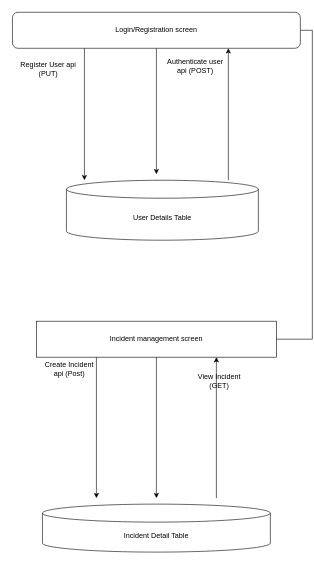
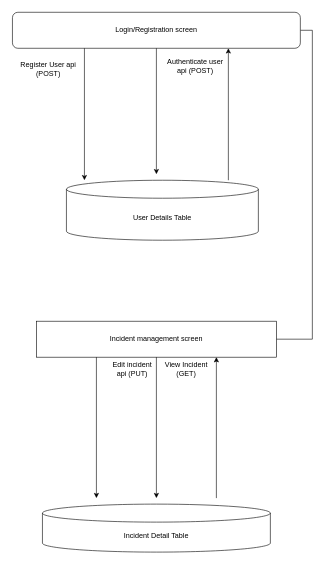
(48, 69) -> (48, 69)
(69, 369) -> none
none -> (132, 369)
(219, 381) -> (186, 369)
